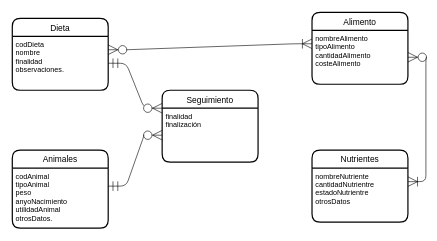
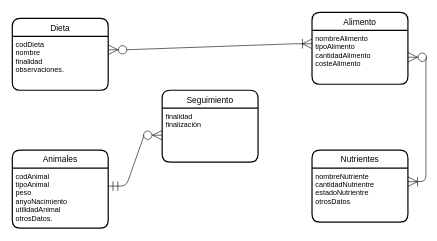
(135, 86) -> none
